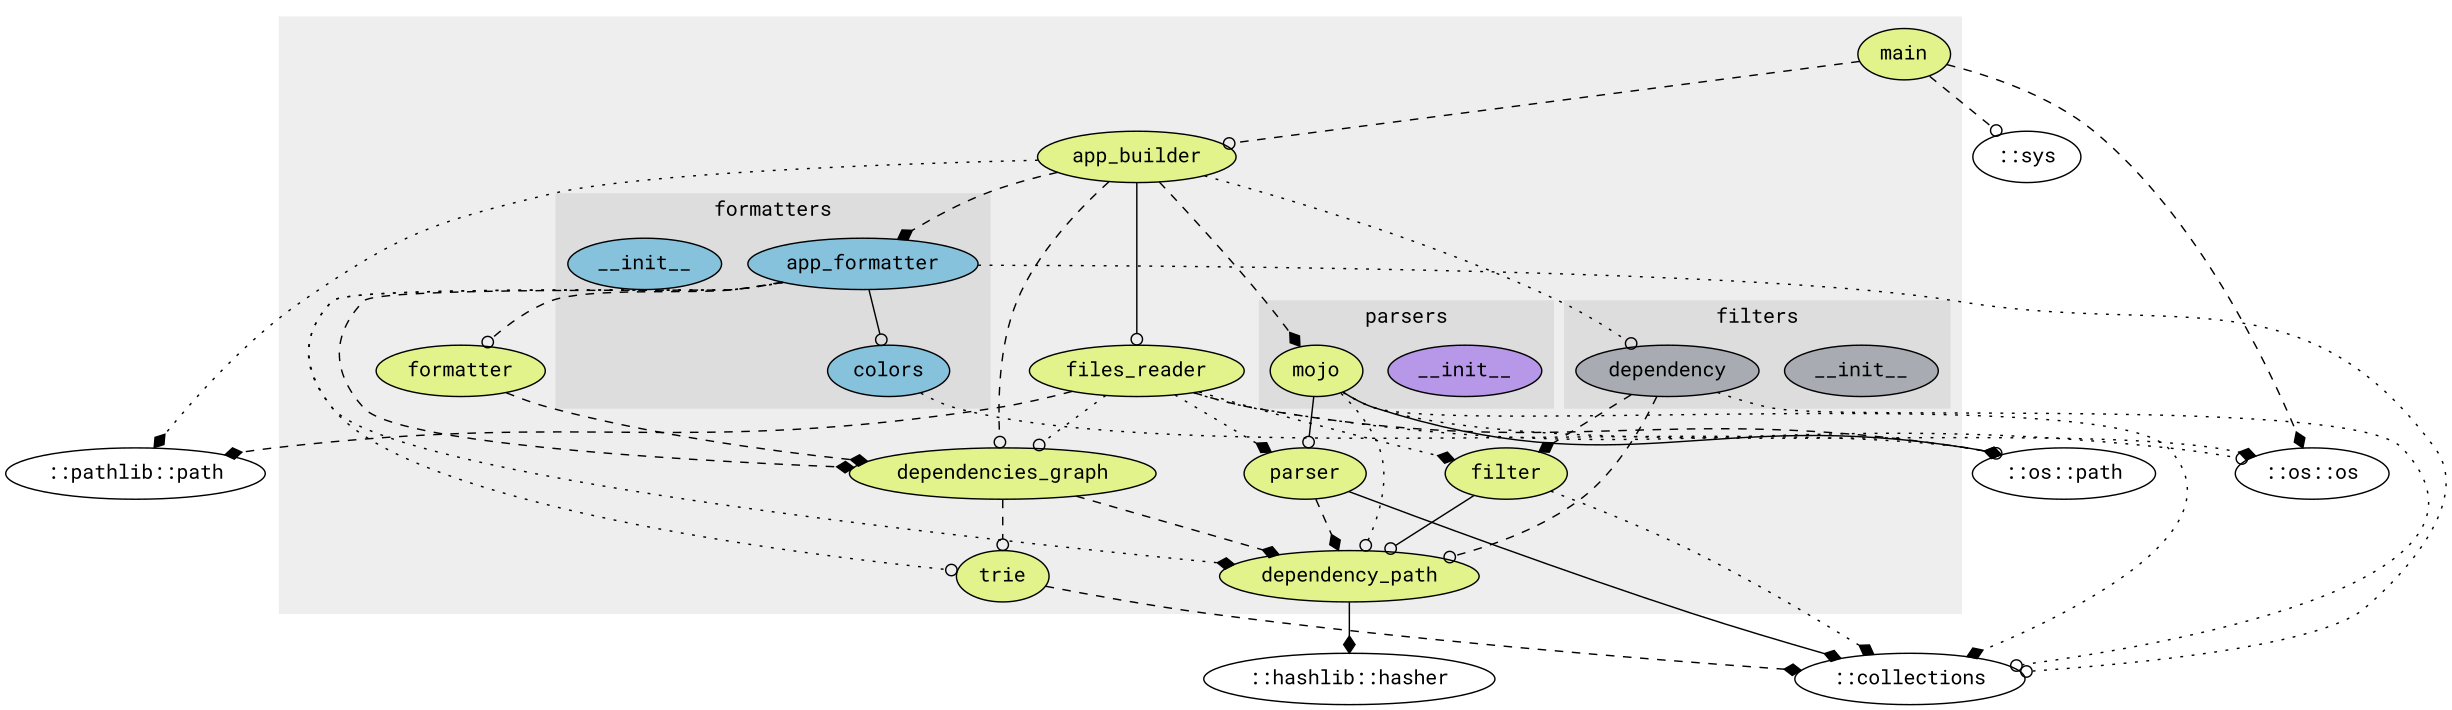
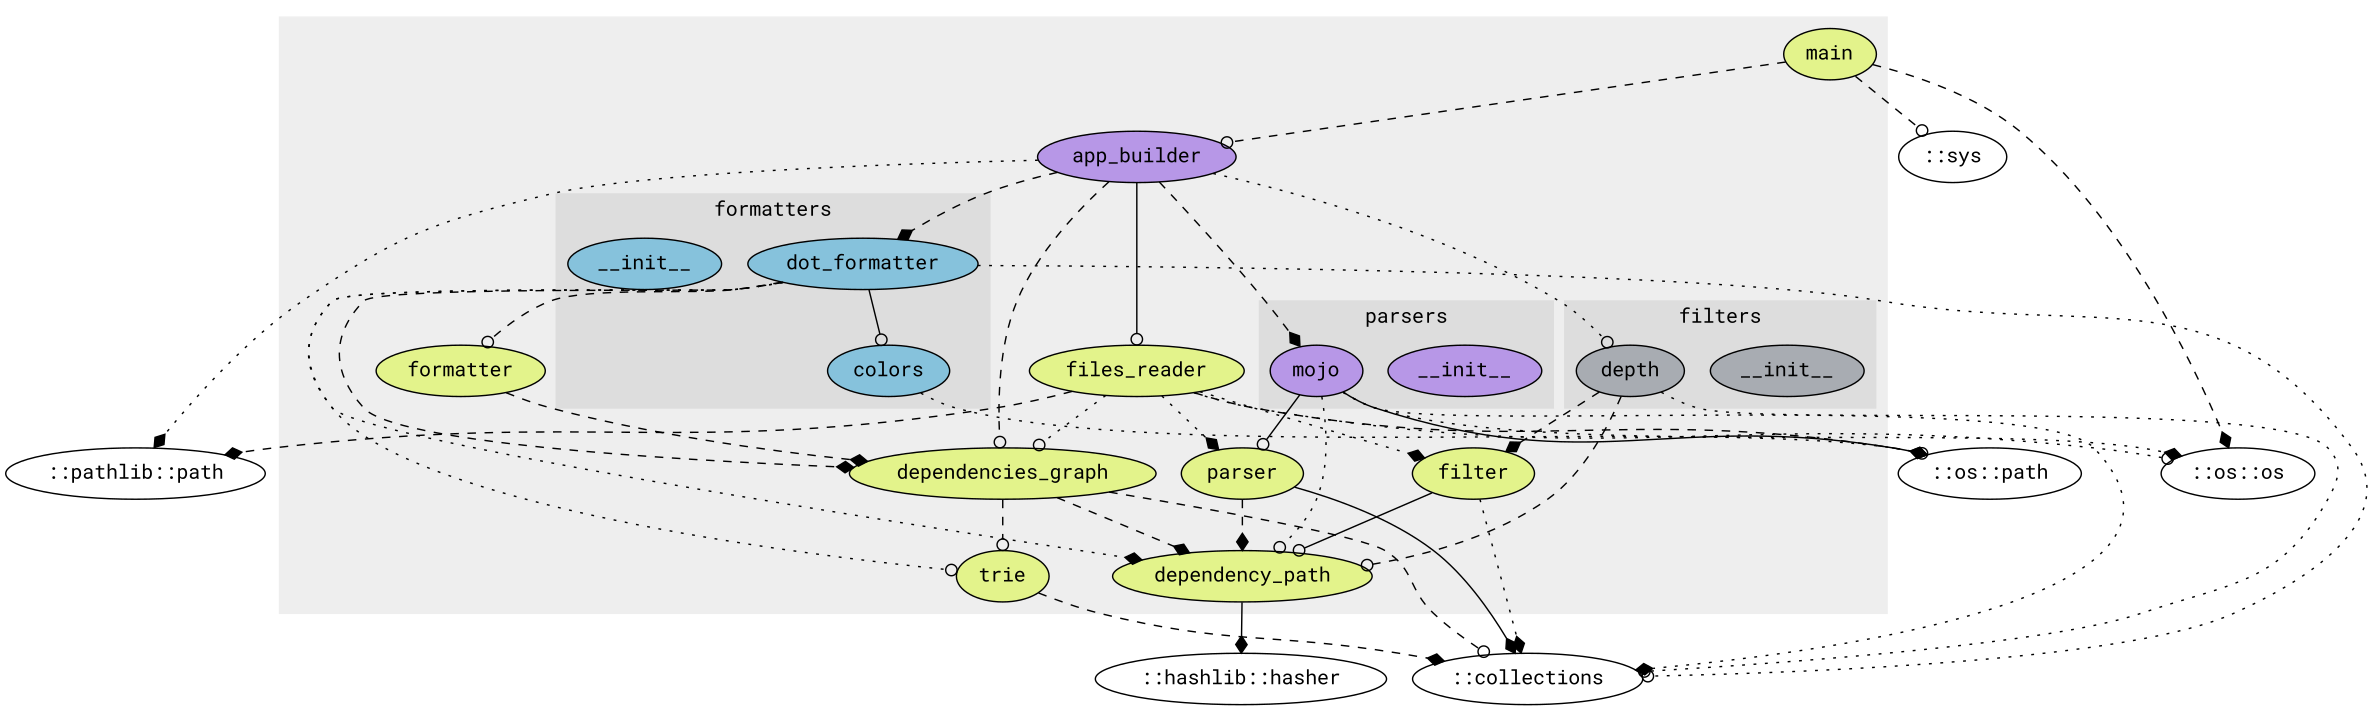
(1137, 157) -> (1137, 157)
(863, 264) -> (863, 264)
(1317, 371) -> (1317, 371)
(1667, 371) -> (1630, 371)
none -> (1316, 530)
